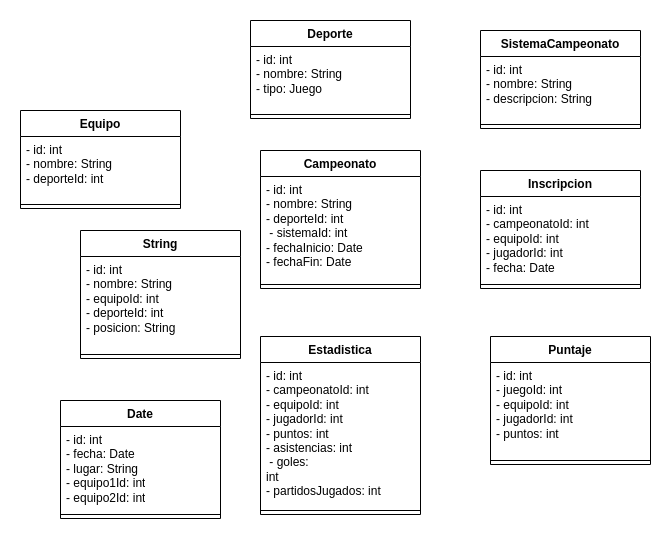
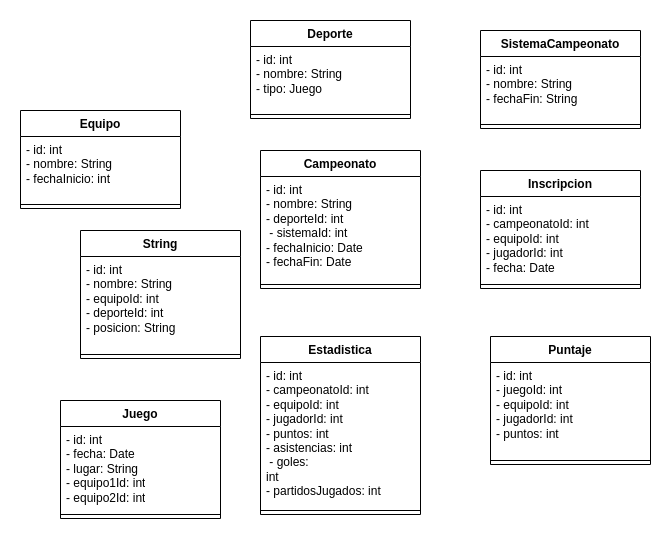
(548, 85) -> (539, 85)
(74, 165) -> (78, 165)
(141, 415) -> (141, 415)
